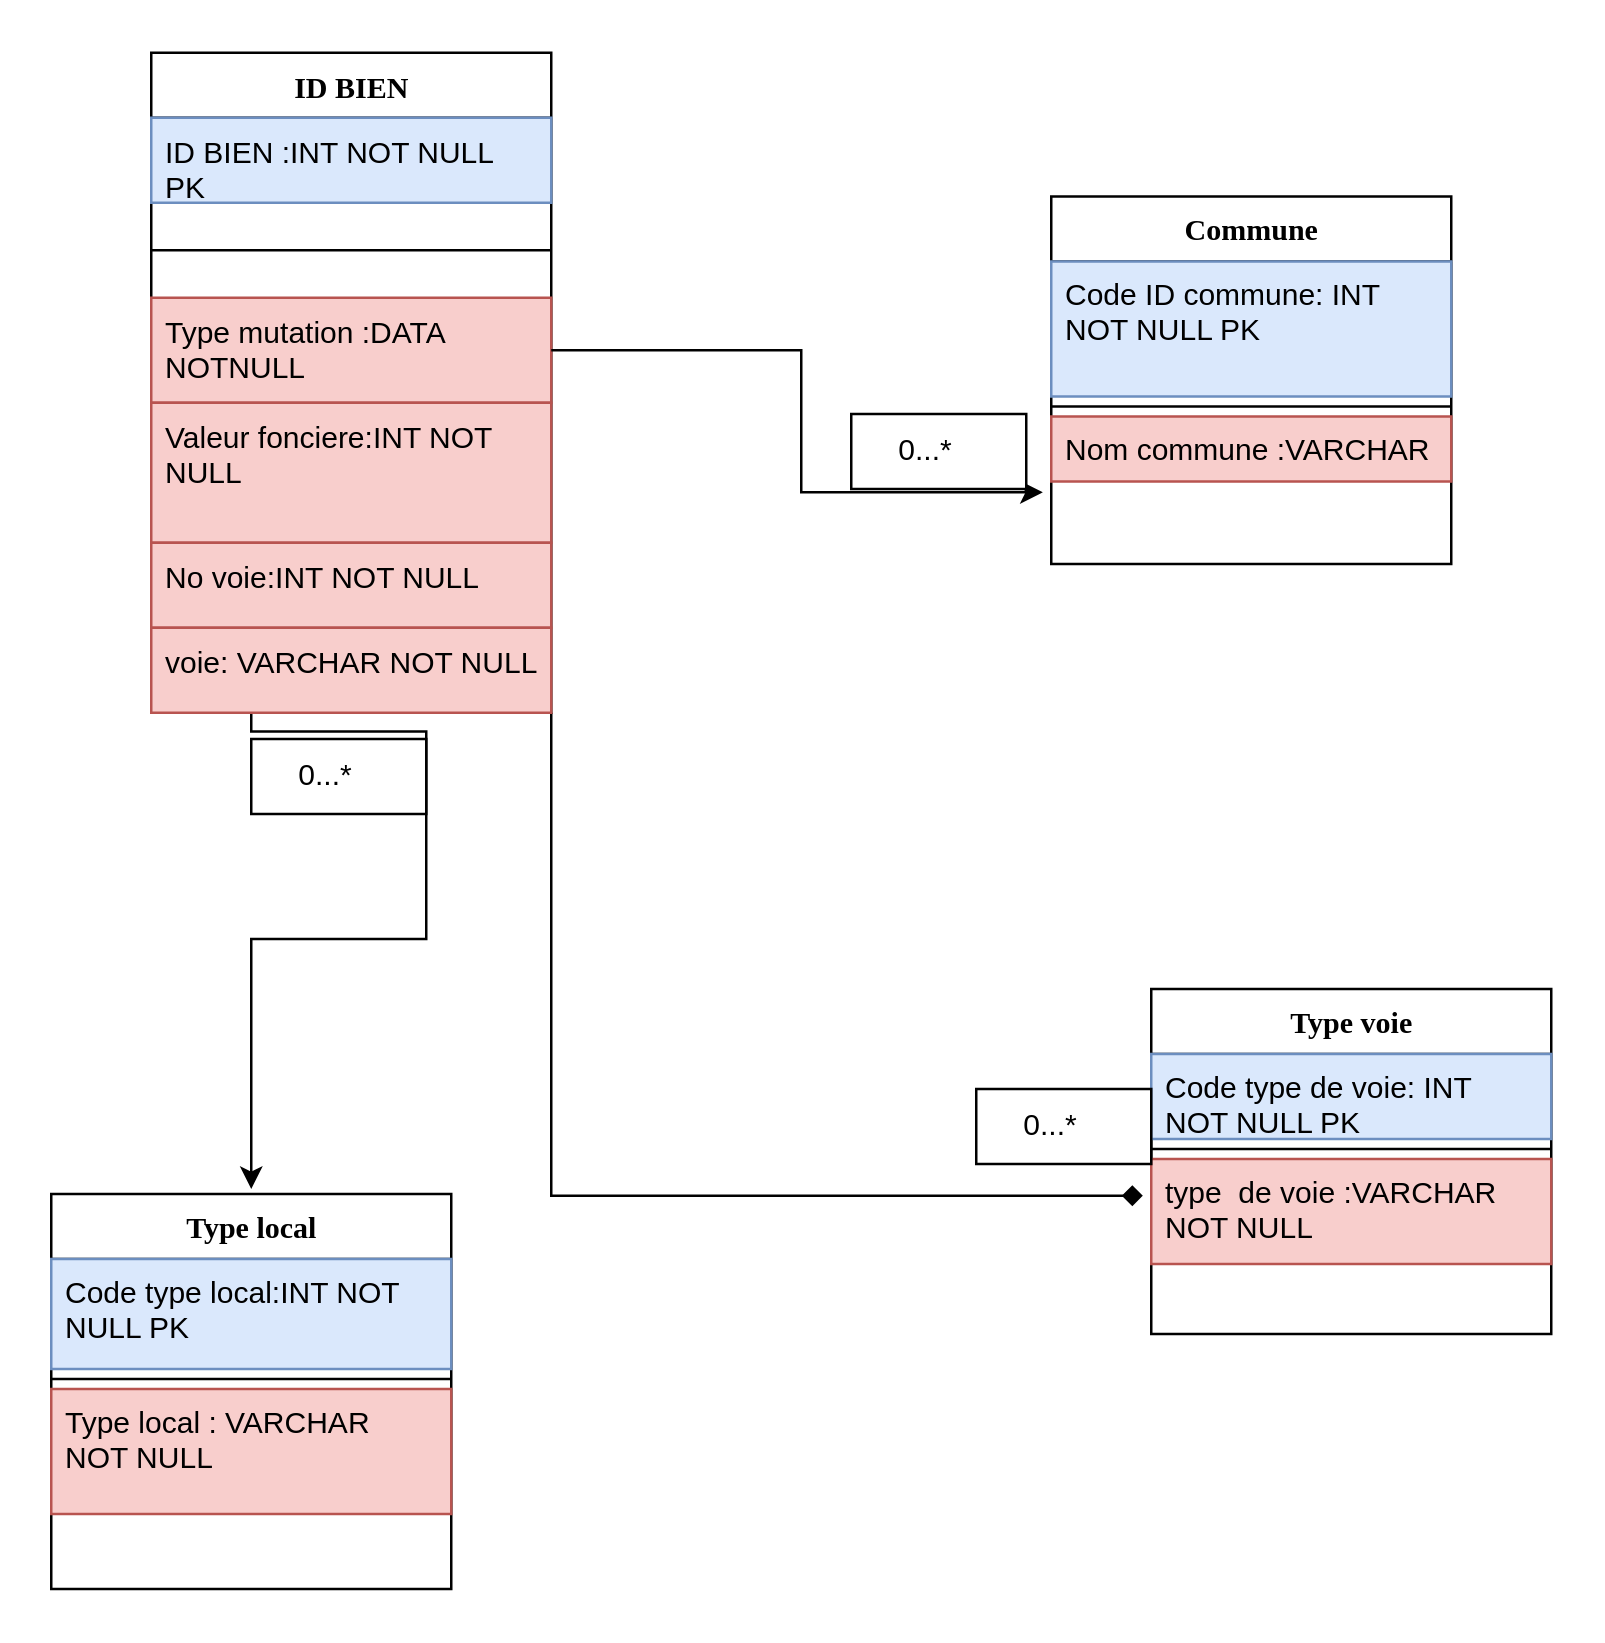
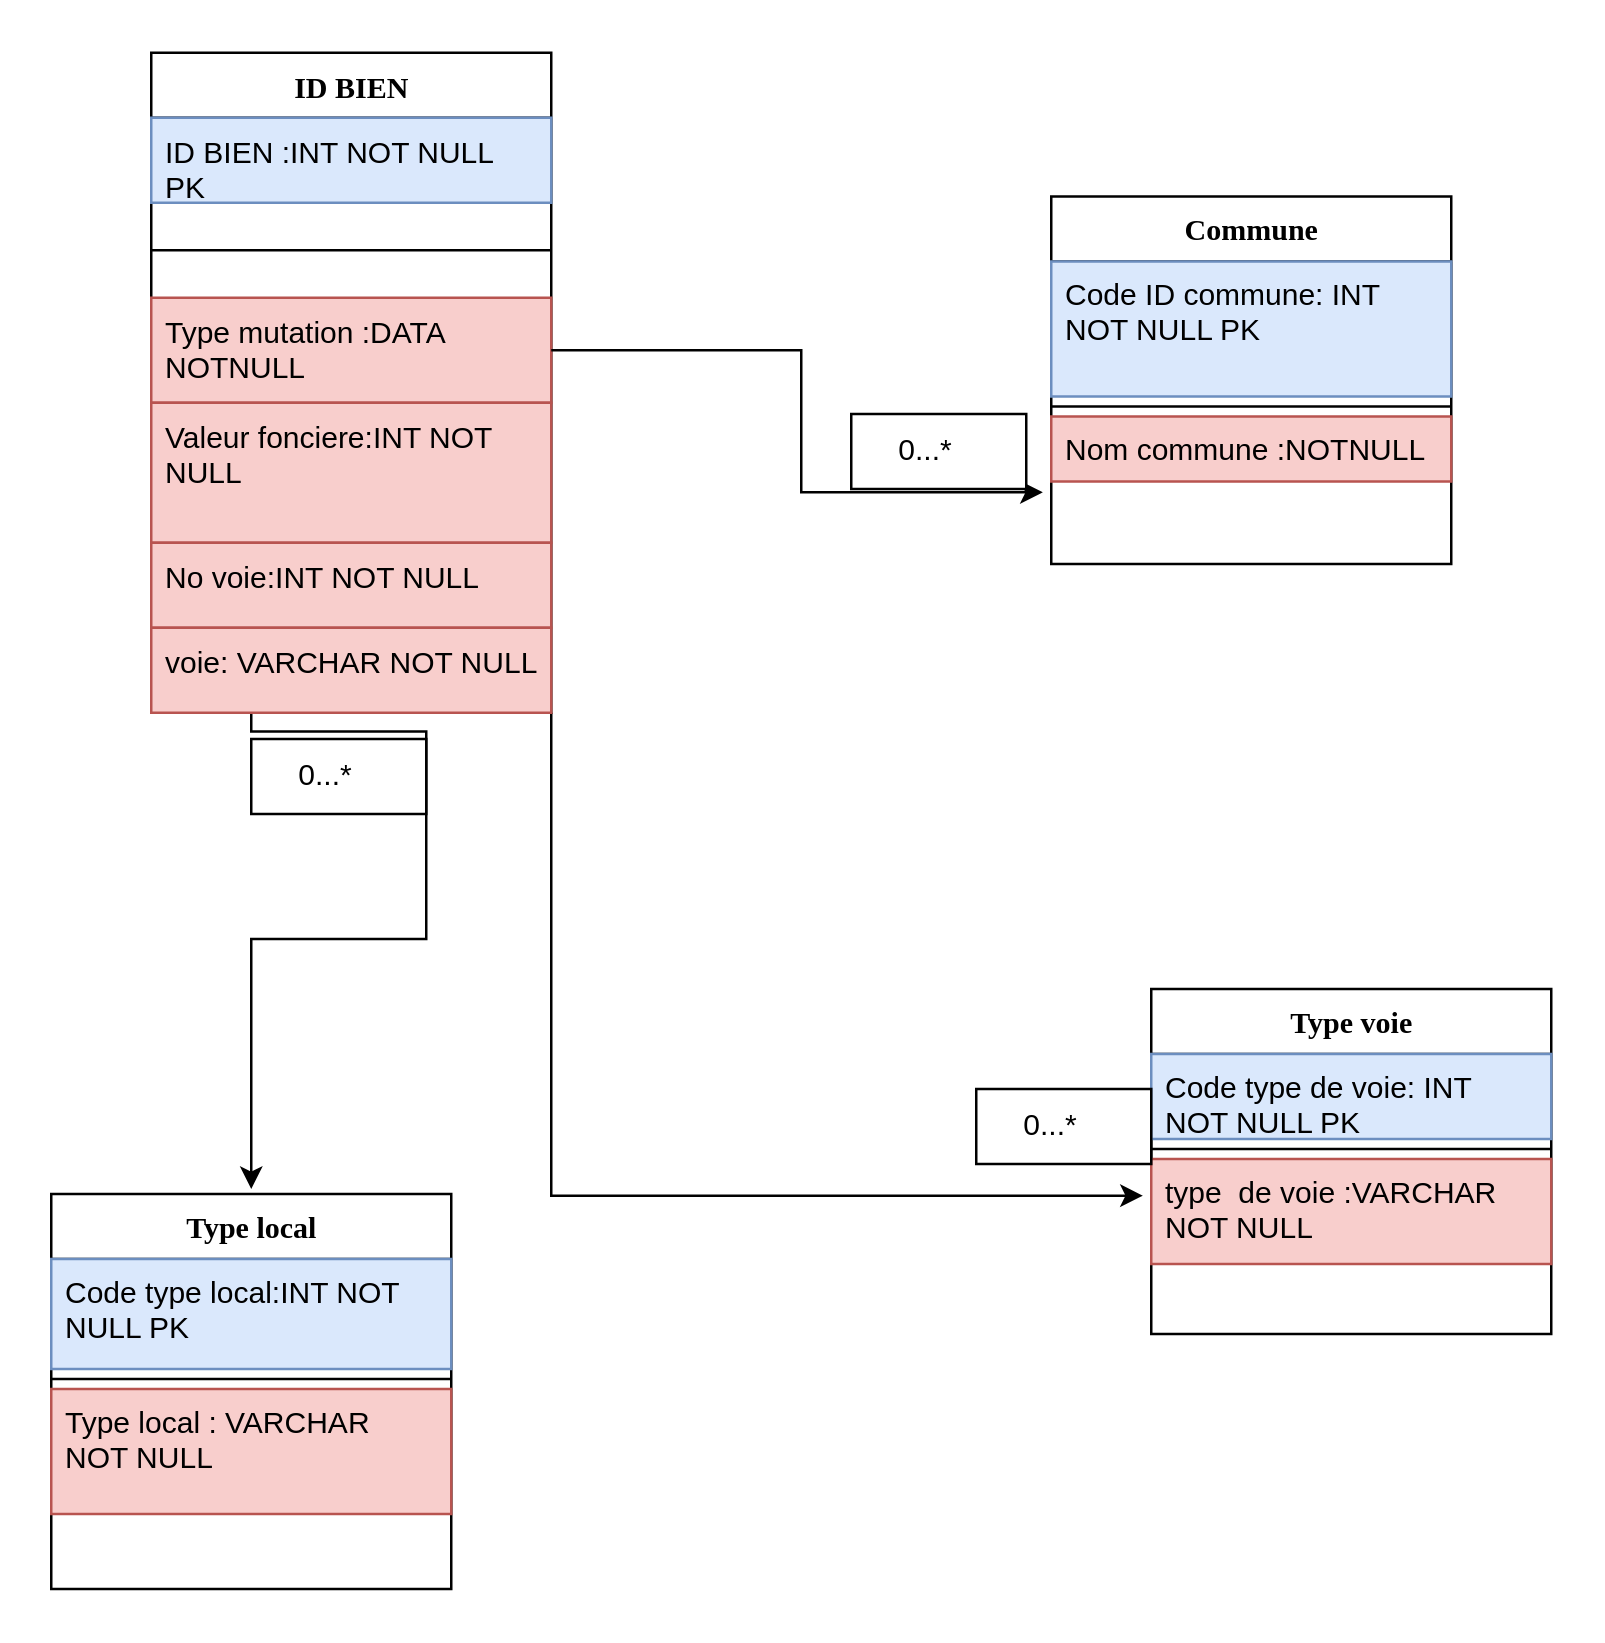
(1223, 452) -> (1223, 452)
(1122, 1195) -> (1123, 1195)
